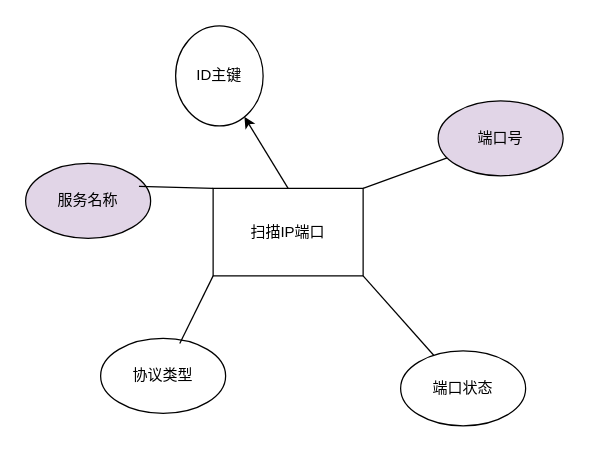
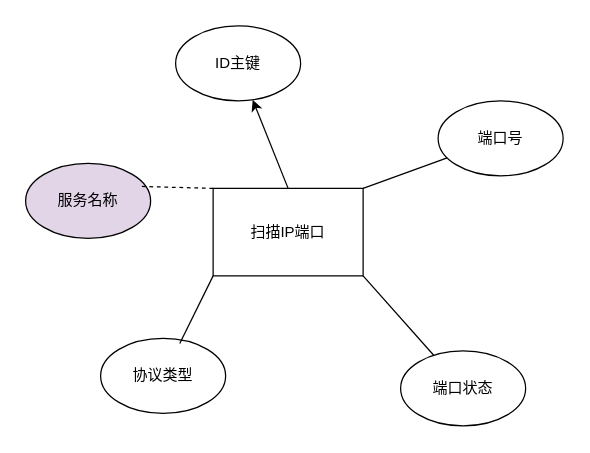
(219, 76) -> (238, 63)
(501, 138) -> (501, 138)
(175, 187) -> (175, 187)
